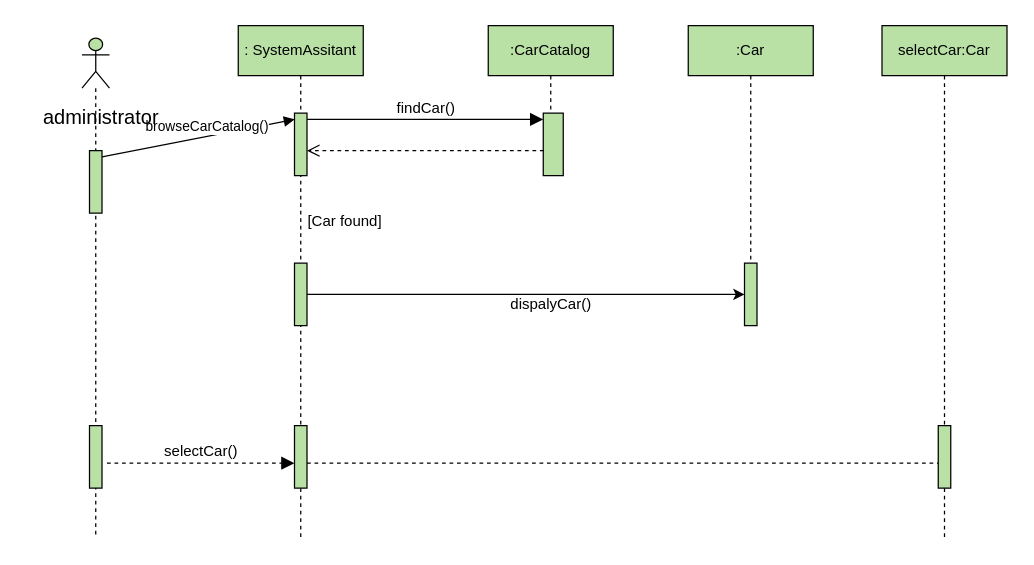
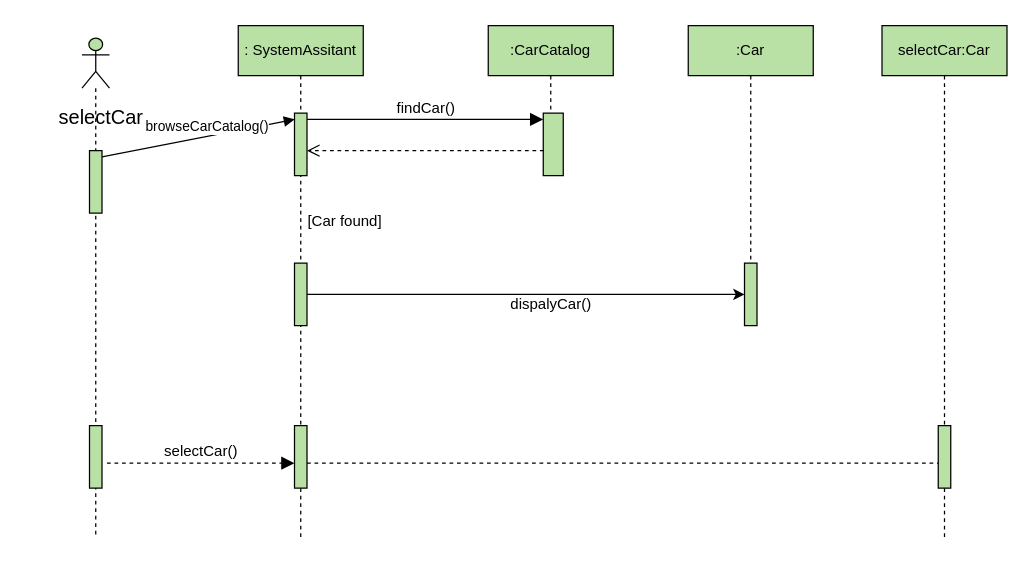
(101, 117) -> (101, 117)
